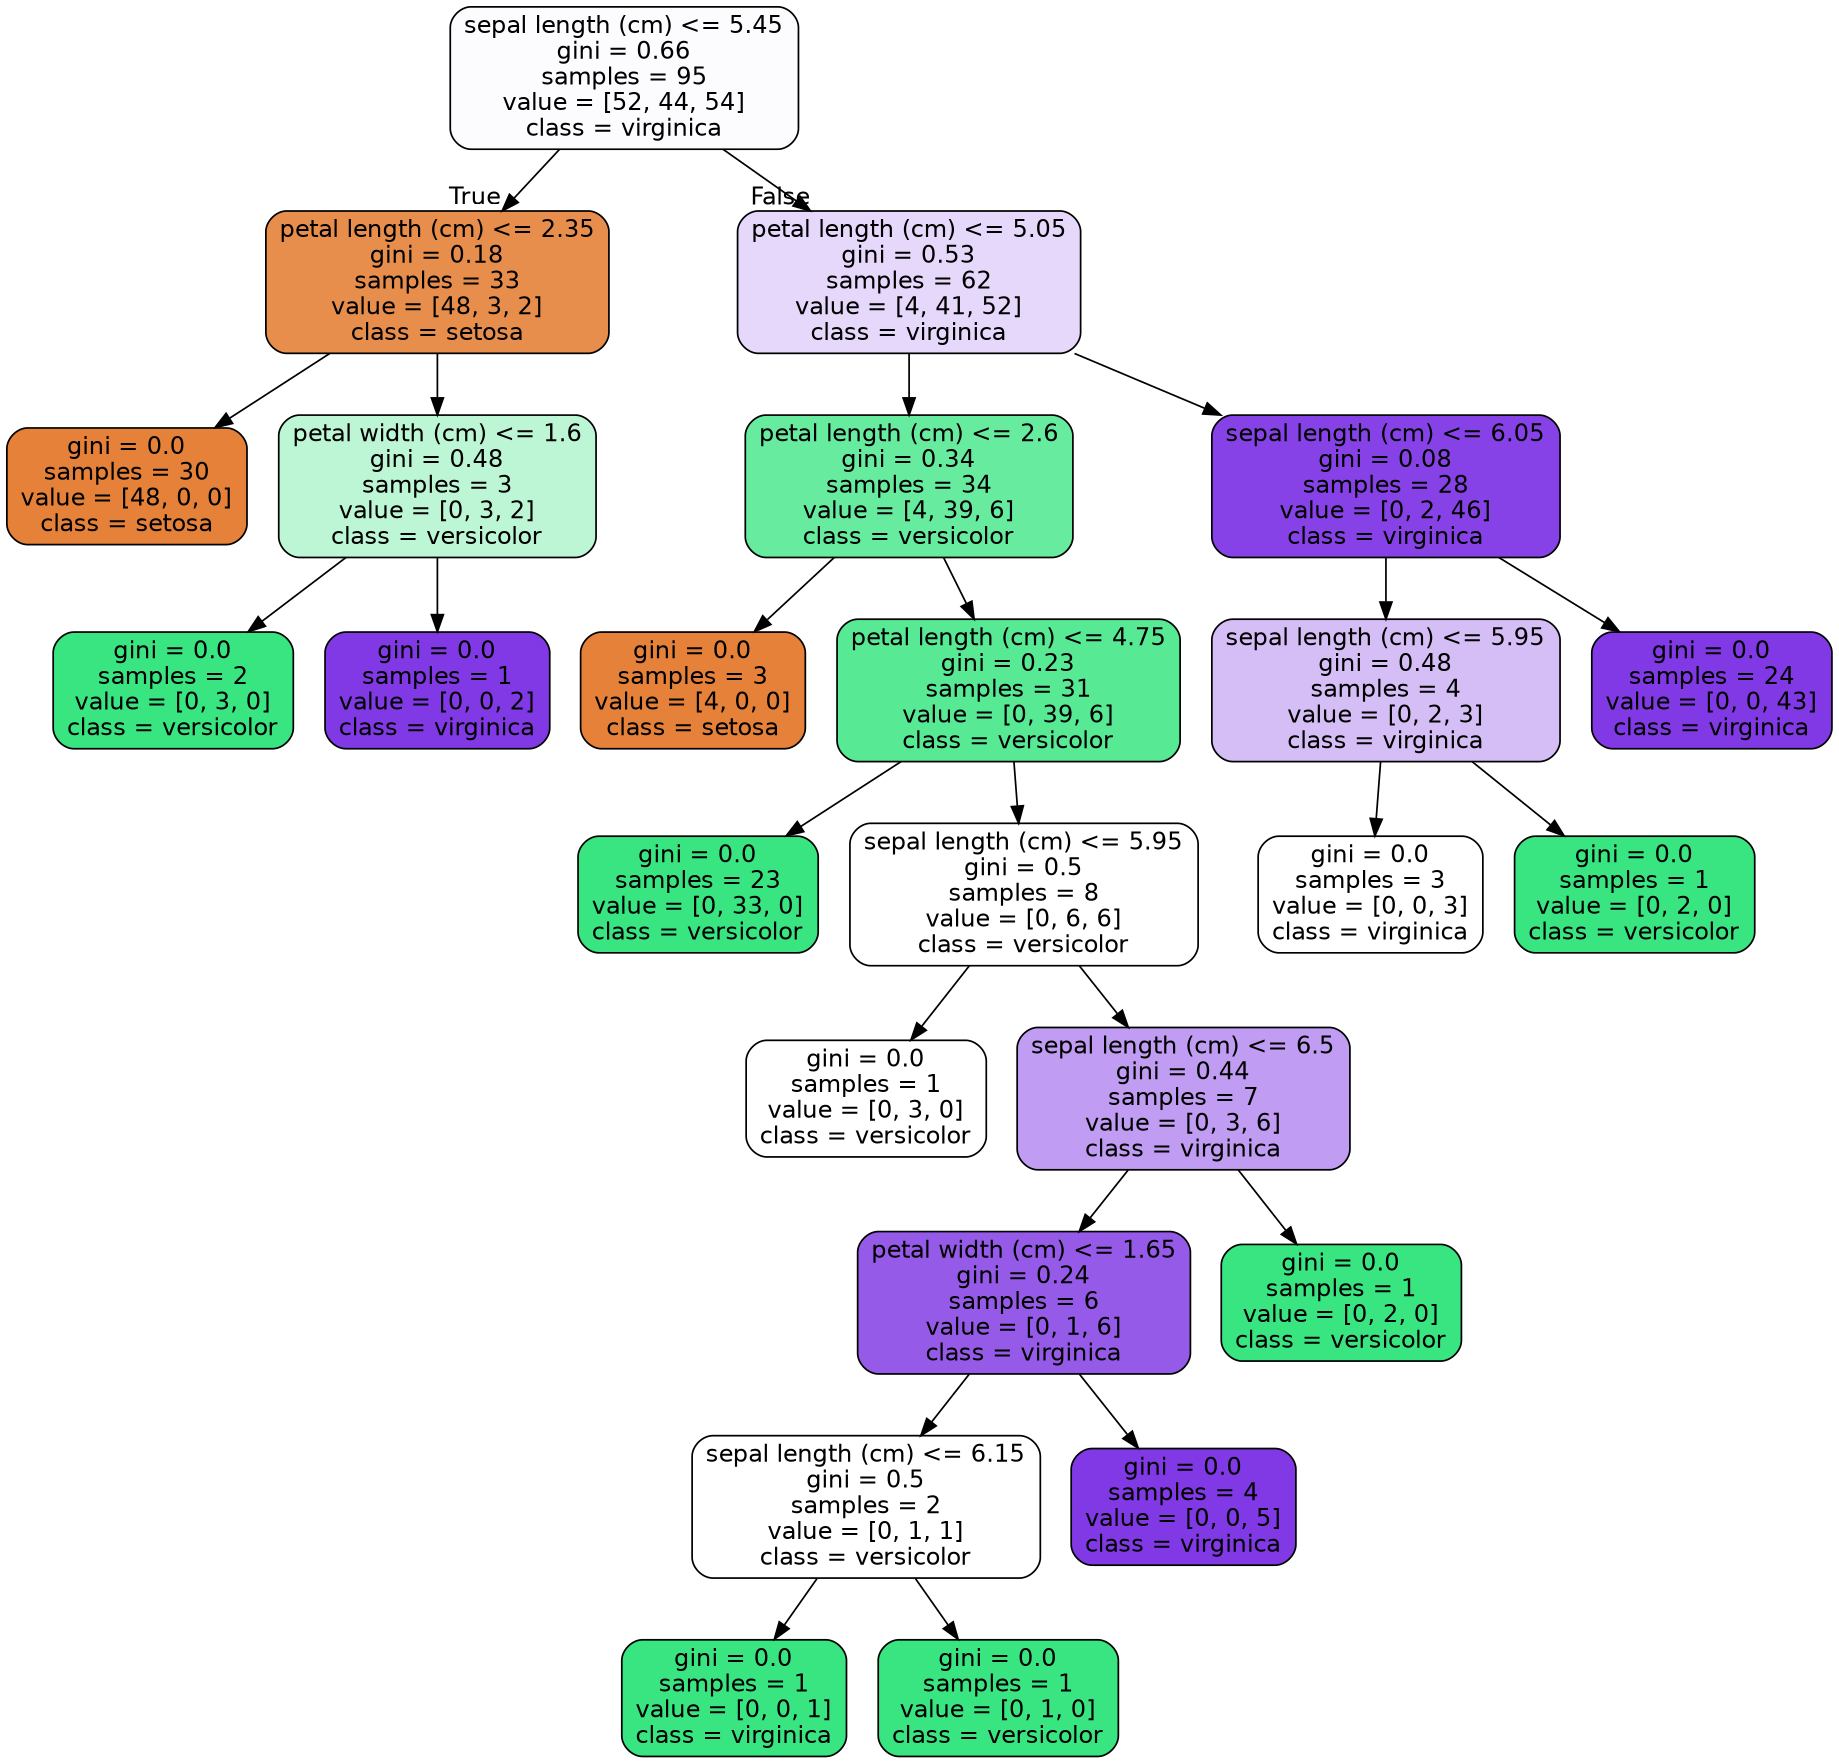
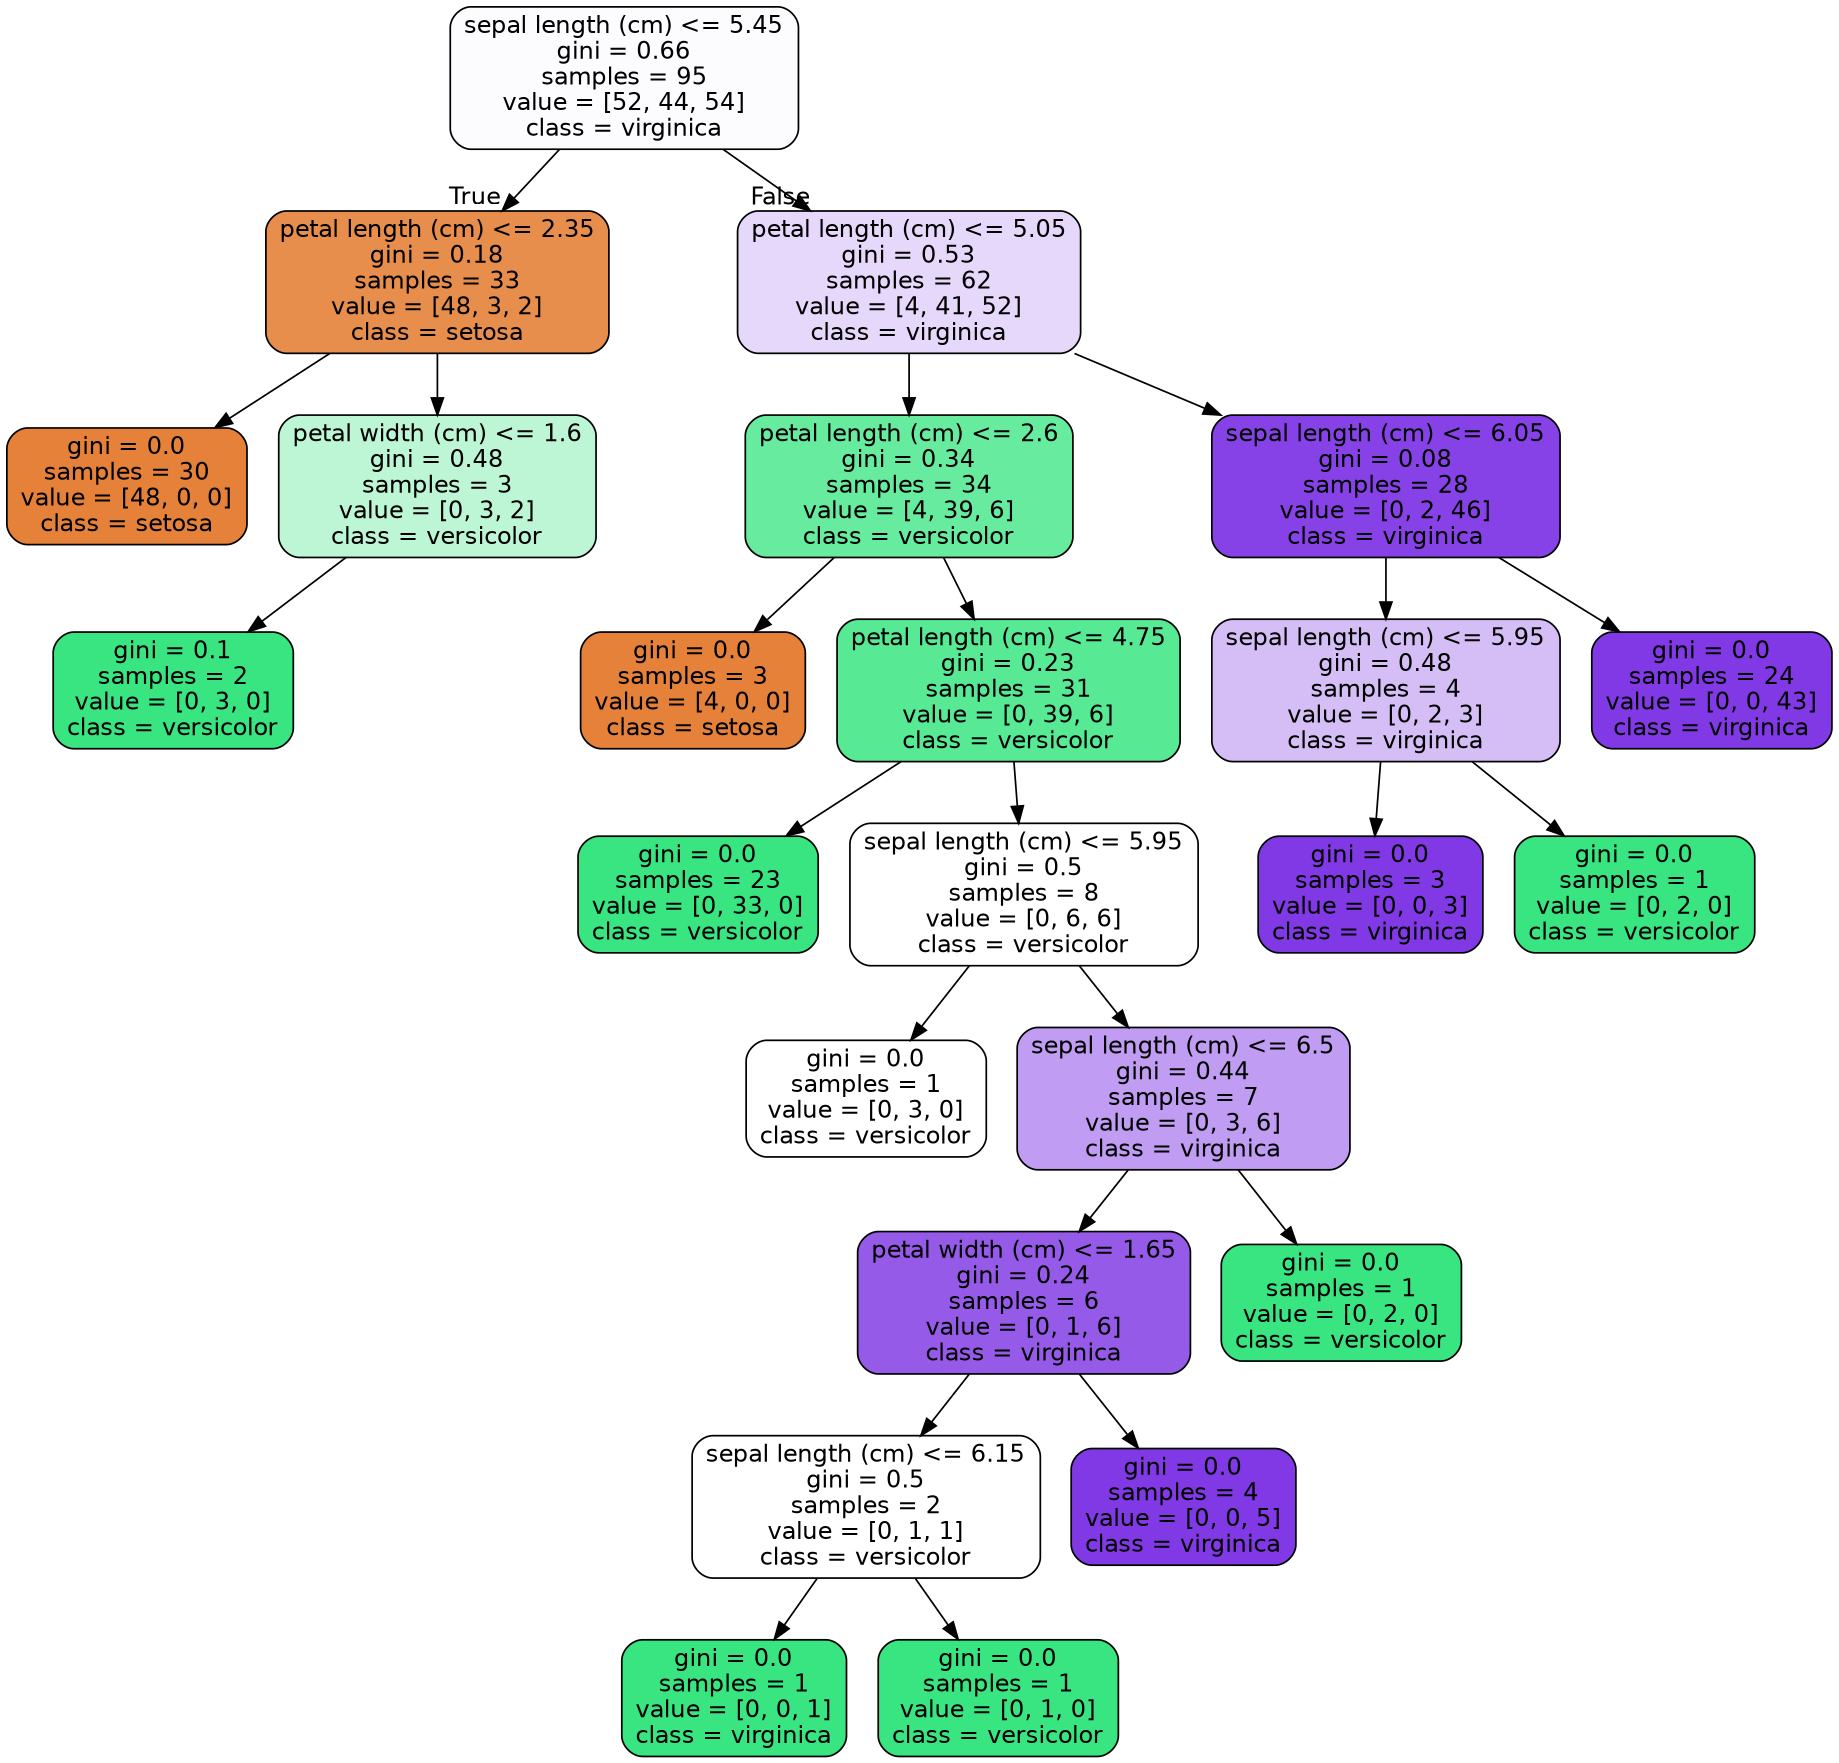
(173, 690) -> (173, 690)
(437, 690) -> none
(1371, 895) -> (1371, 895)
